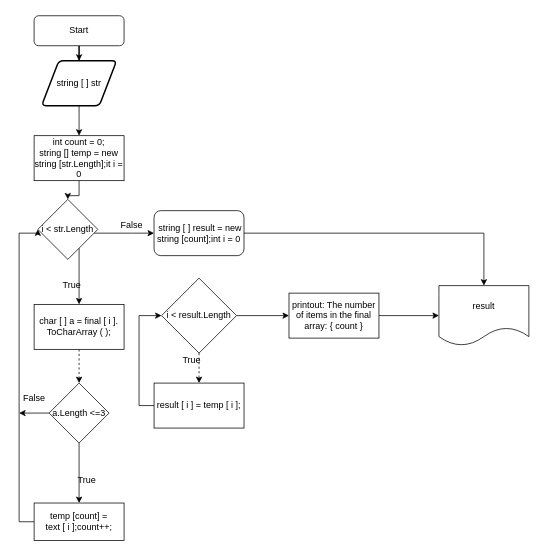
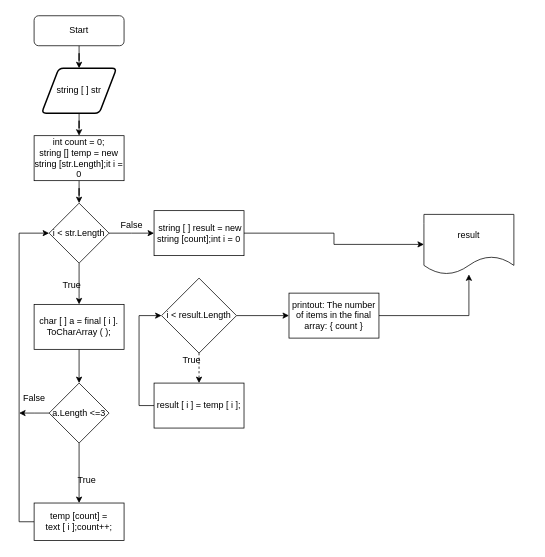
(79, 83) -> (79, 90)
(68, 229) -> (79, 233)
(199, 233) -> (199, 233)
(484, 315) -> (469, 244)
(79, 364) -> (79, 364)
